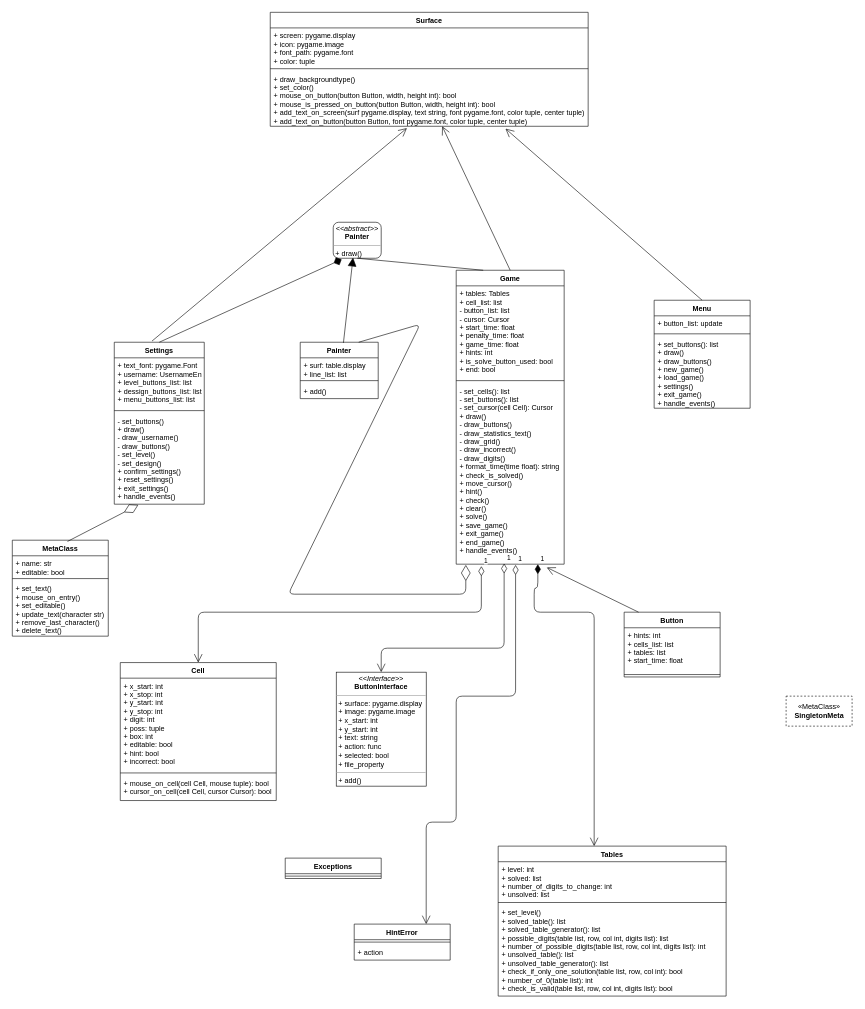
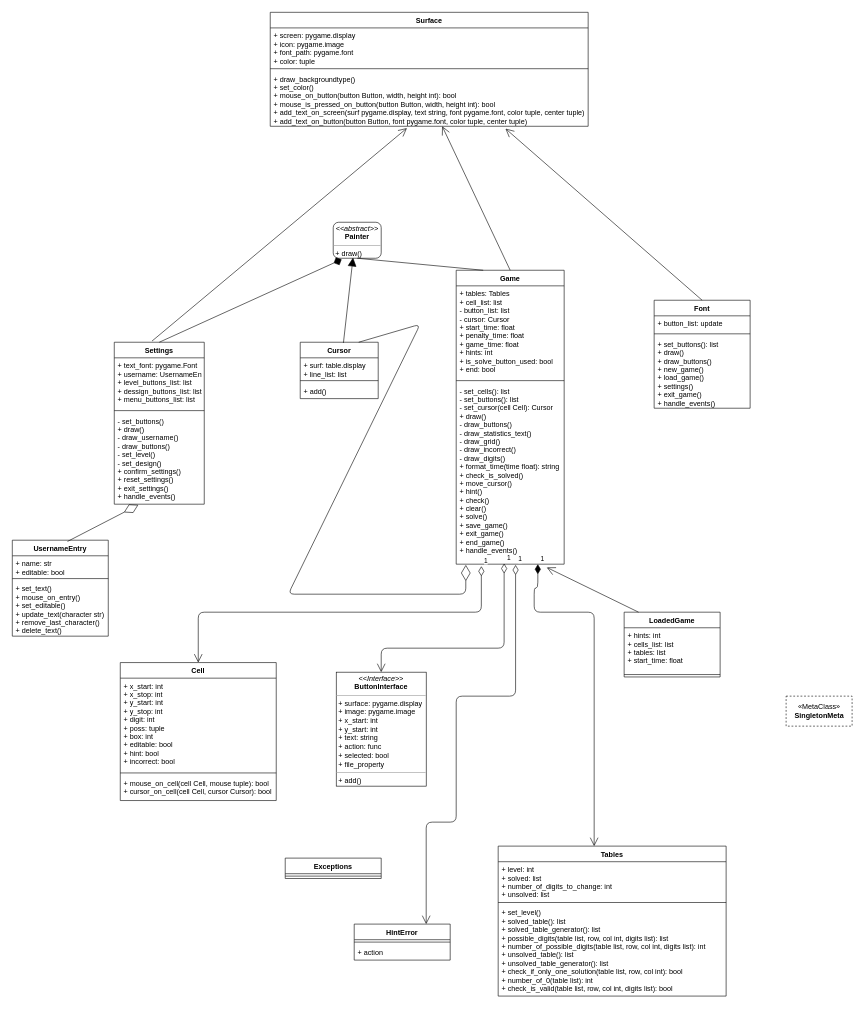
(702, 308) -> (702, 308)
(339, 350) -> (339, 350)
(60, 548) -> (60, 548)
(672, 620) -> (672, 620)
